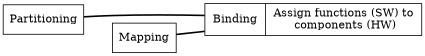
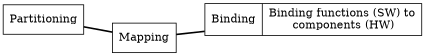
(344, 13) -> (342, 13)
(144, 15) -> (98, 29)
